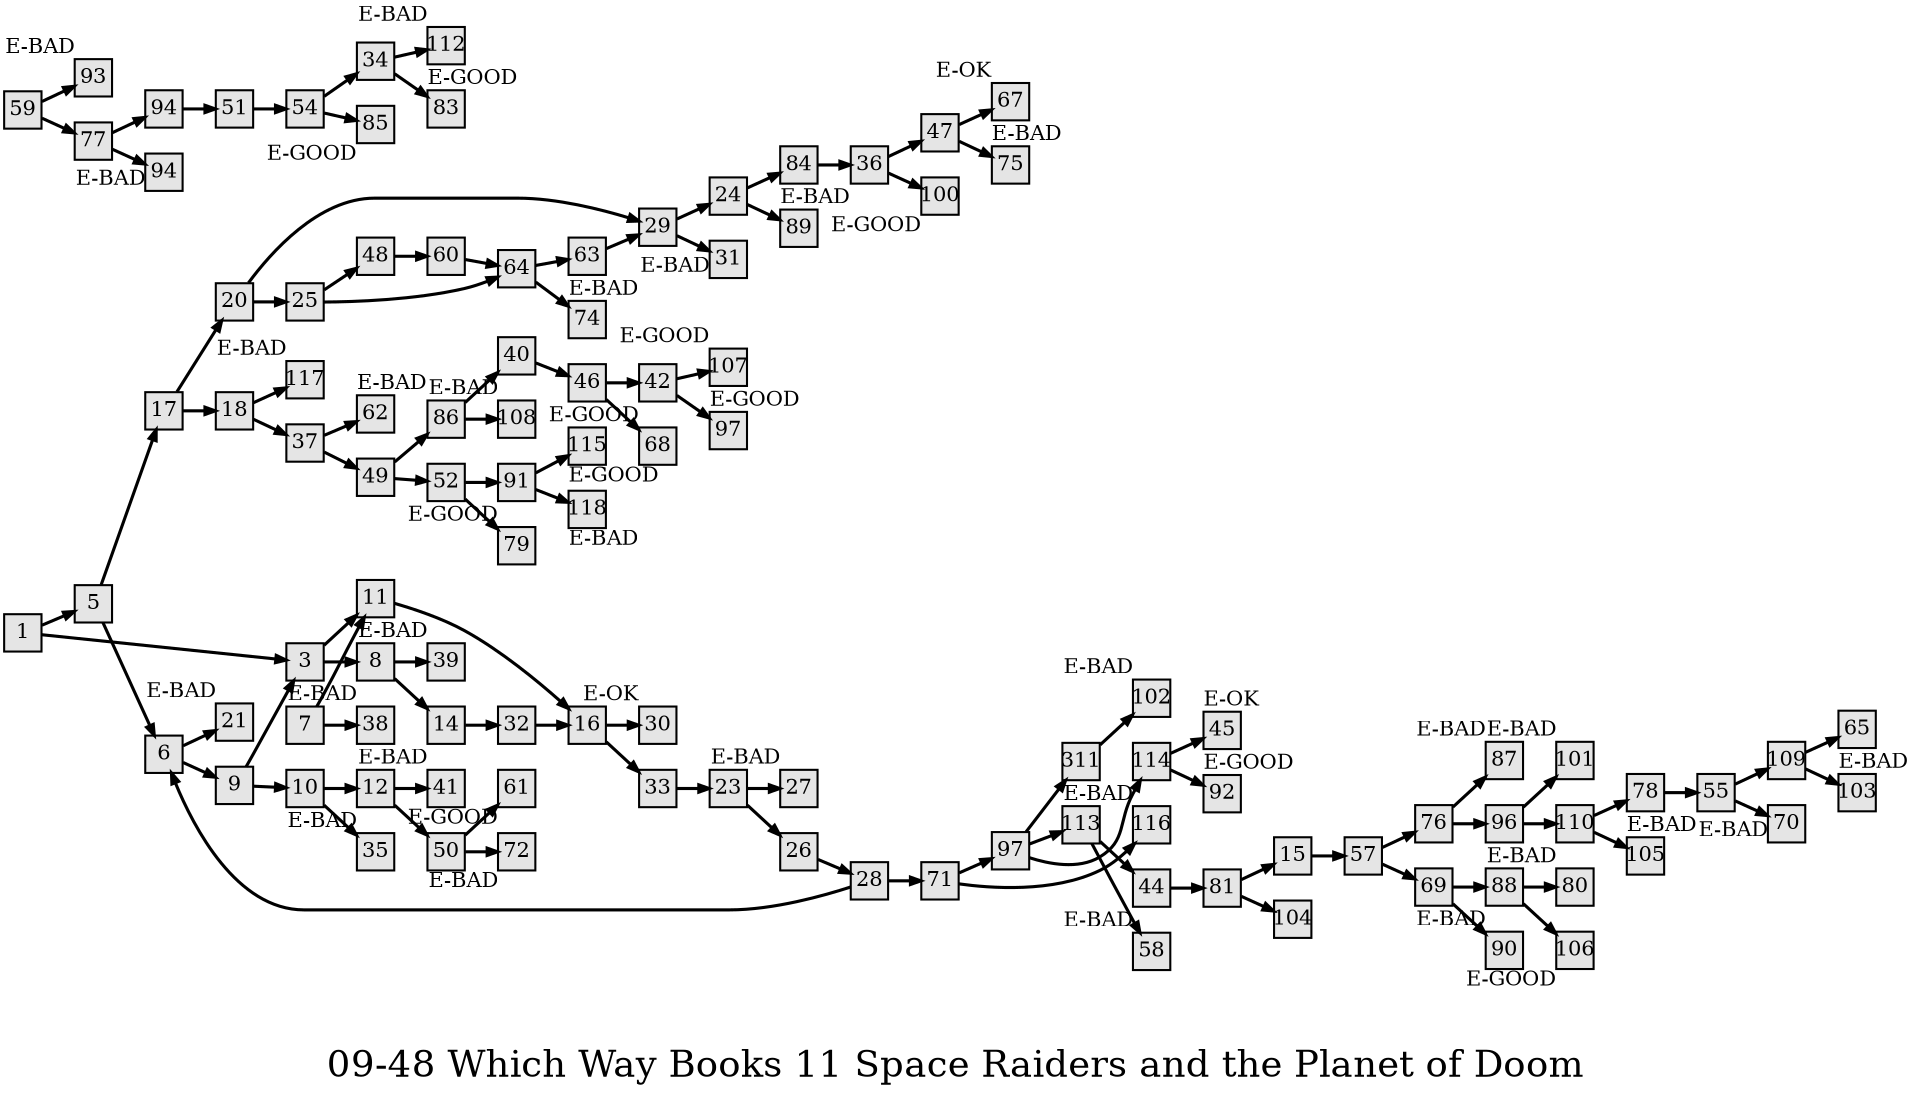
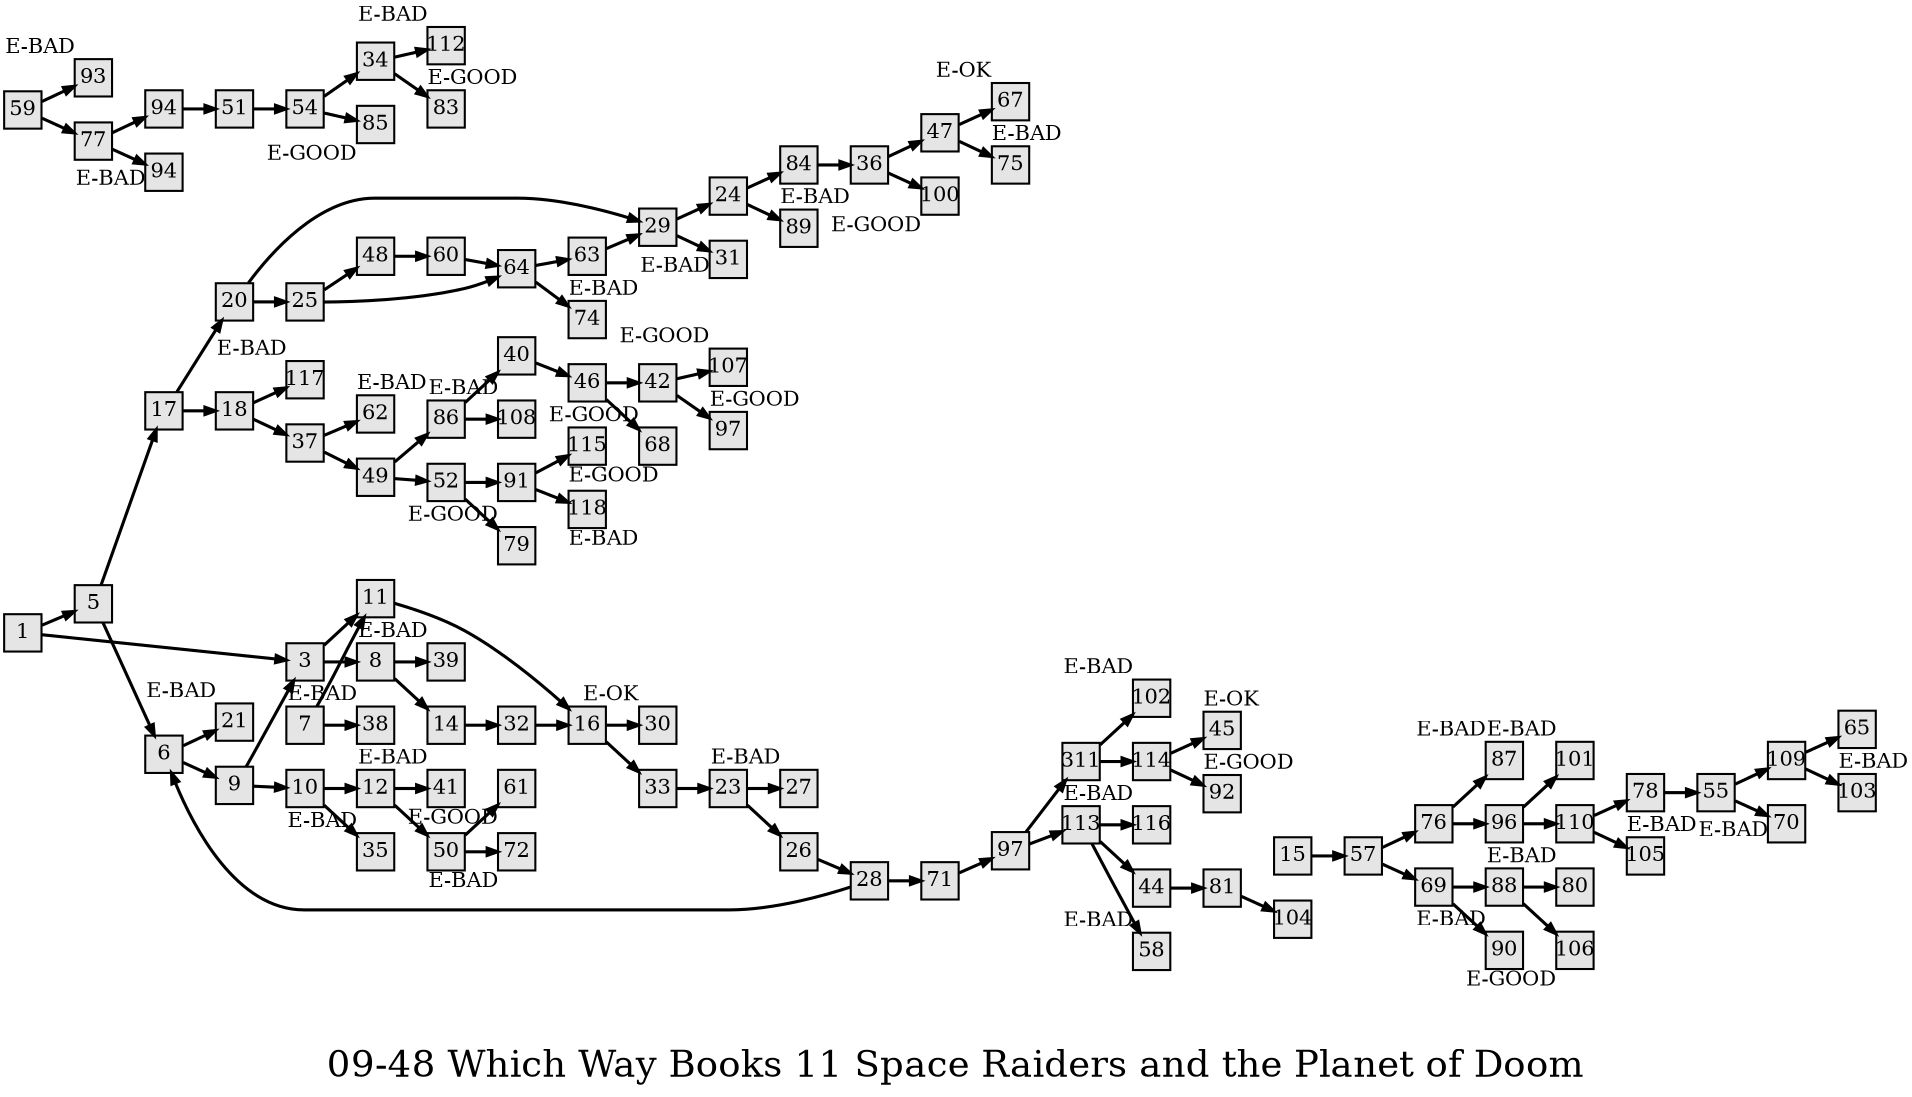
(1092, 861) -> (1111, 762)
(1253, 874) -> none
(1047, 885) -> (1111, 825)
